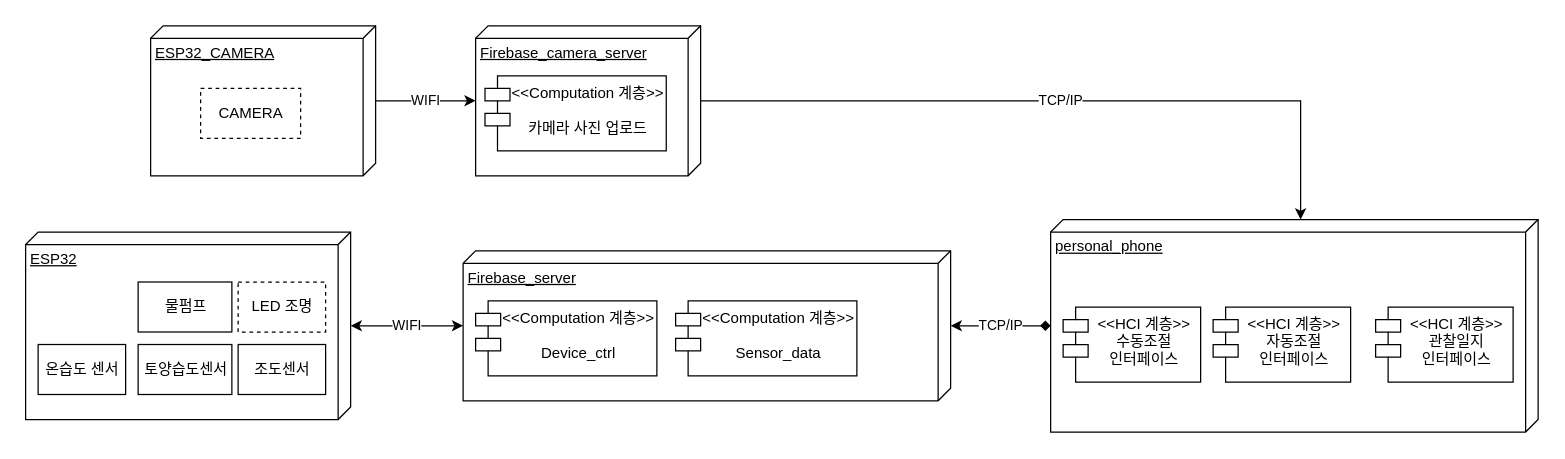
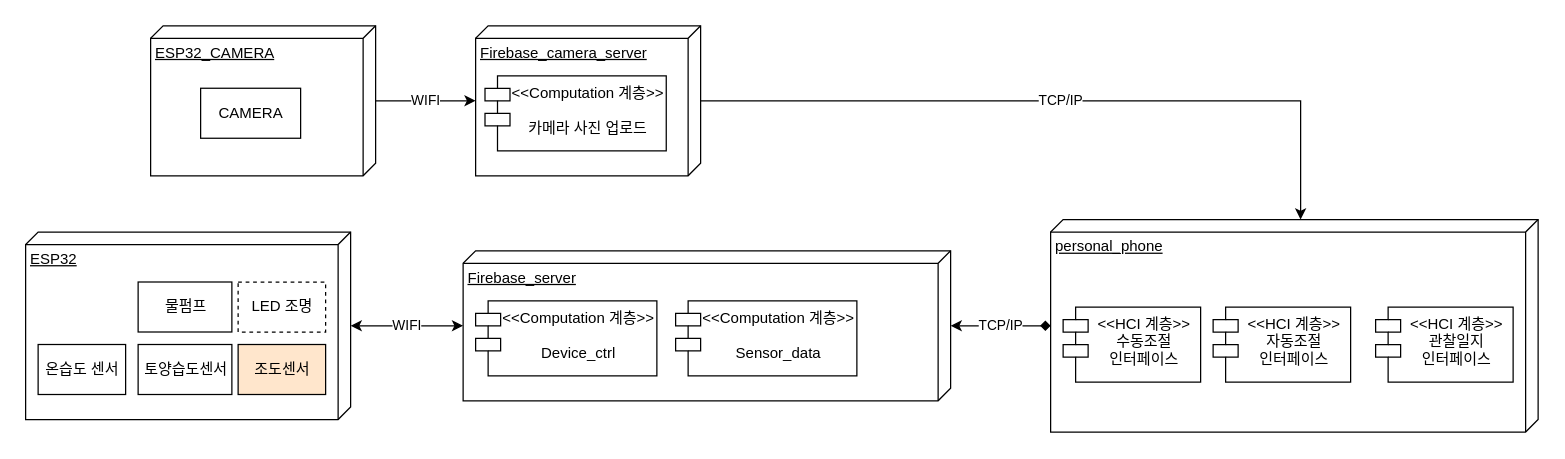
(251, 113) -> (251, 113)
(282, 369) -> (282, 369)
